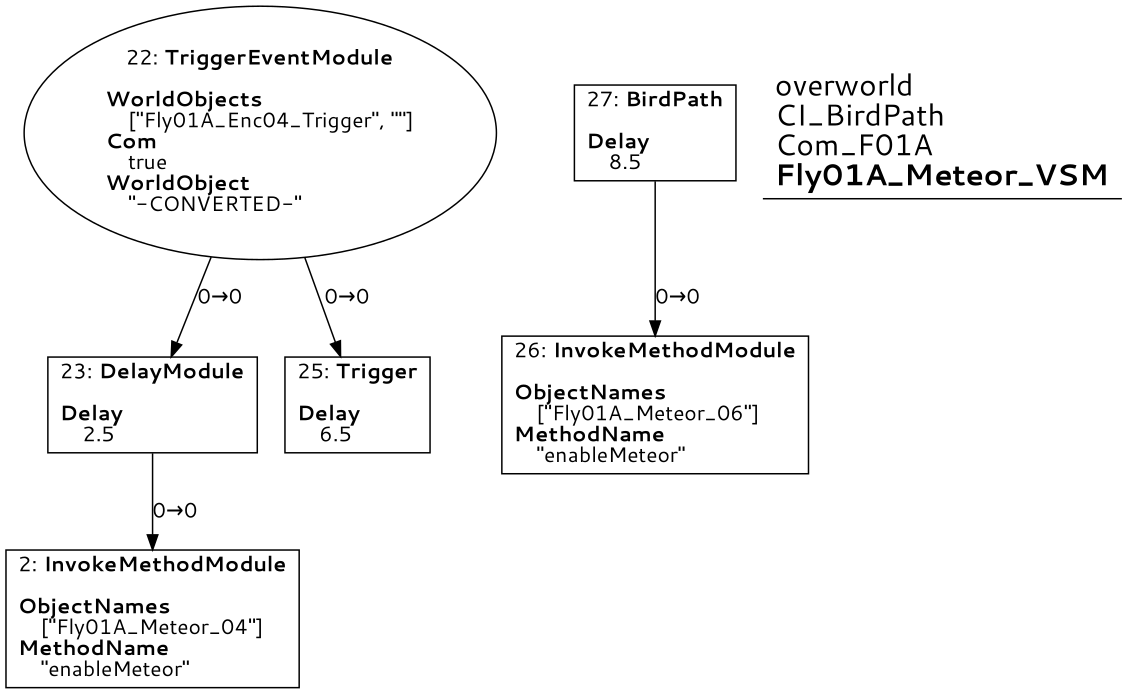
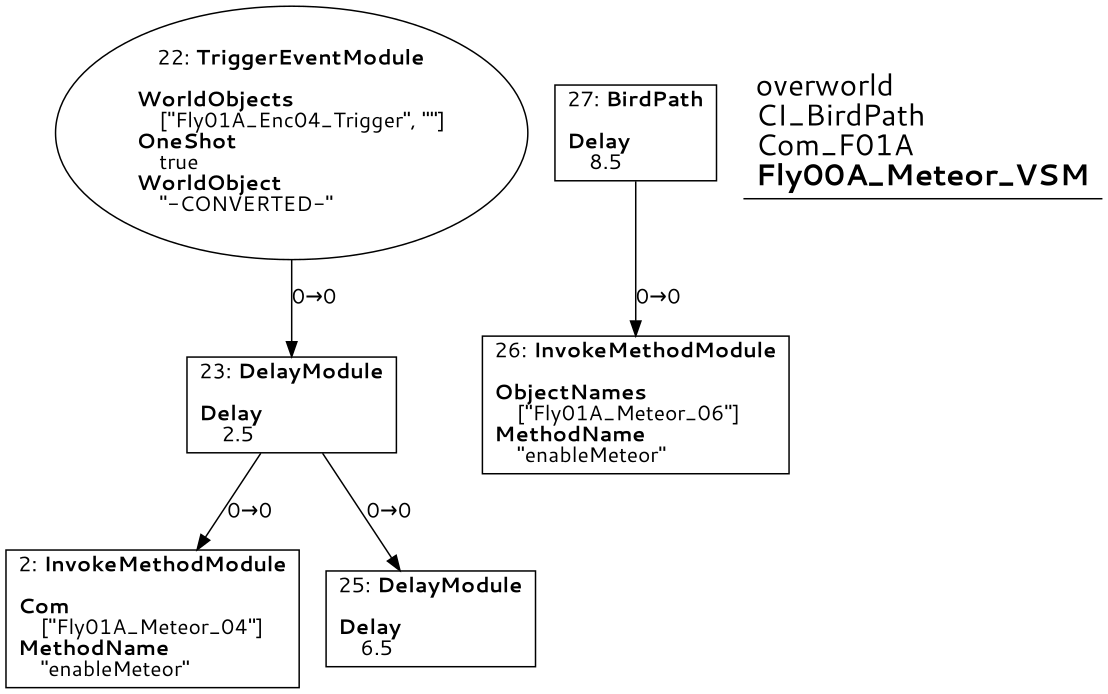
(132, 142) -> (187, 142)
(942, 176) -> (923, 176)
(320, 300) -> (357, 506)
(377, 372) -> (450, 586)
(95, 607) -> (44, 607)
